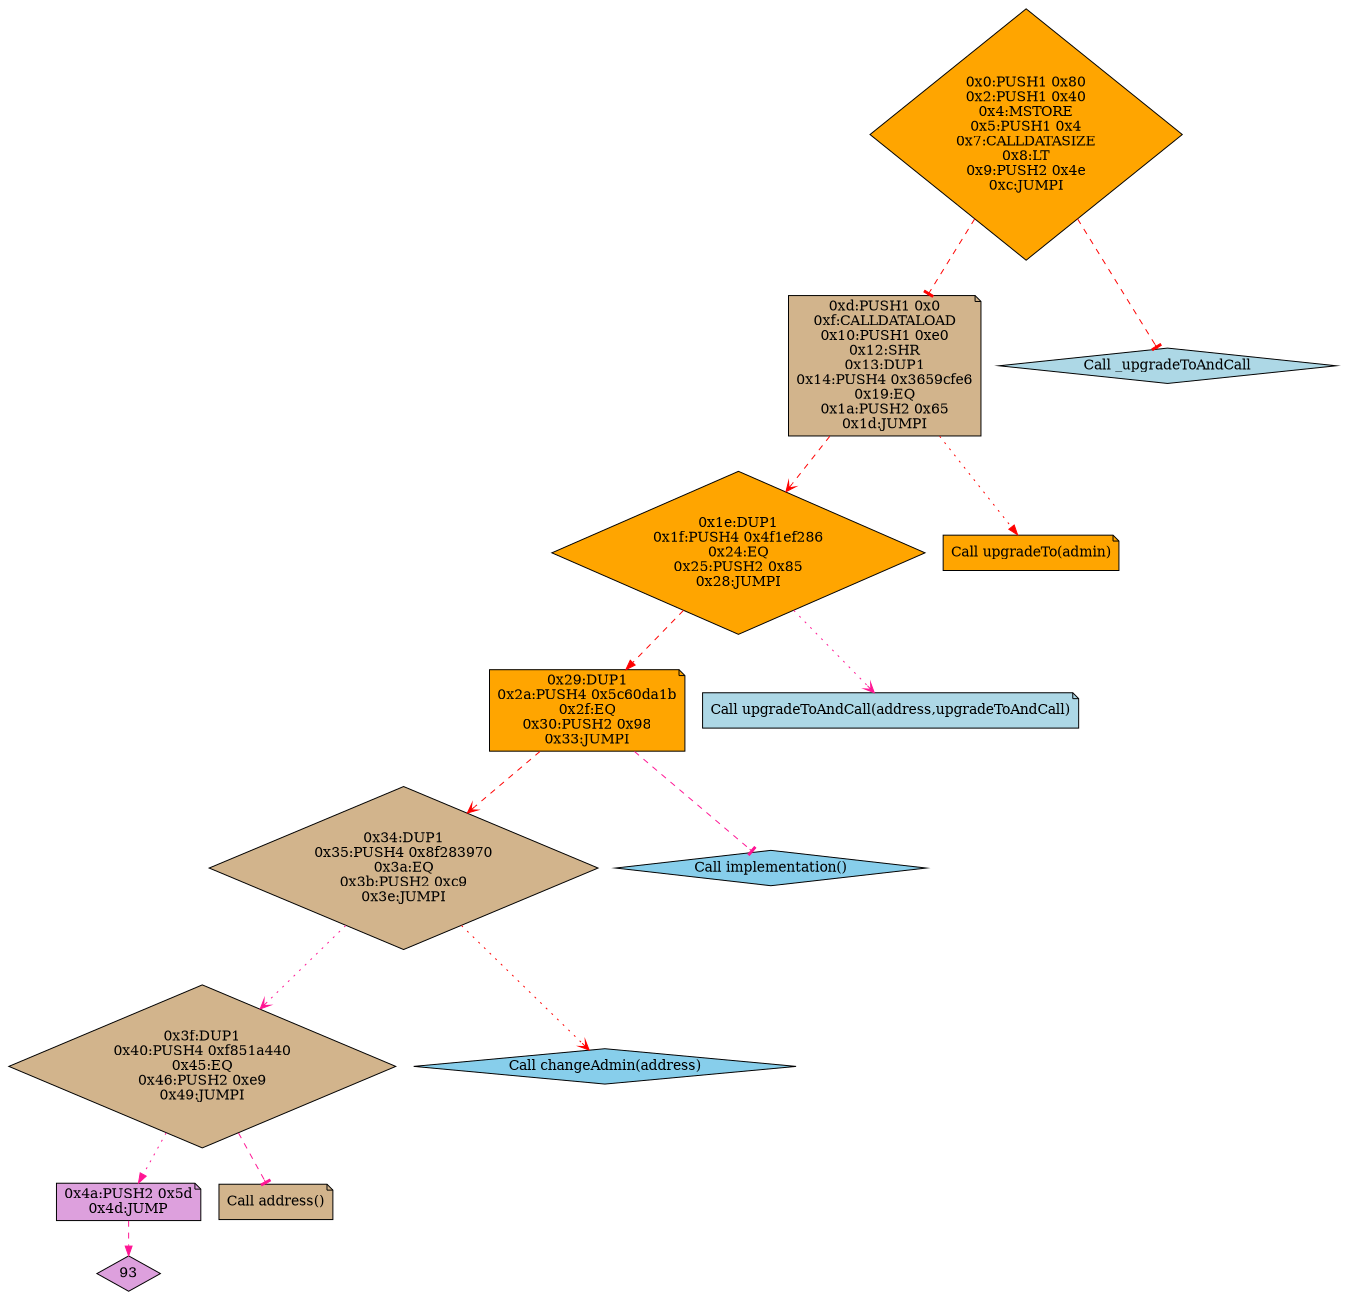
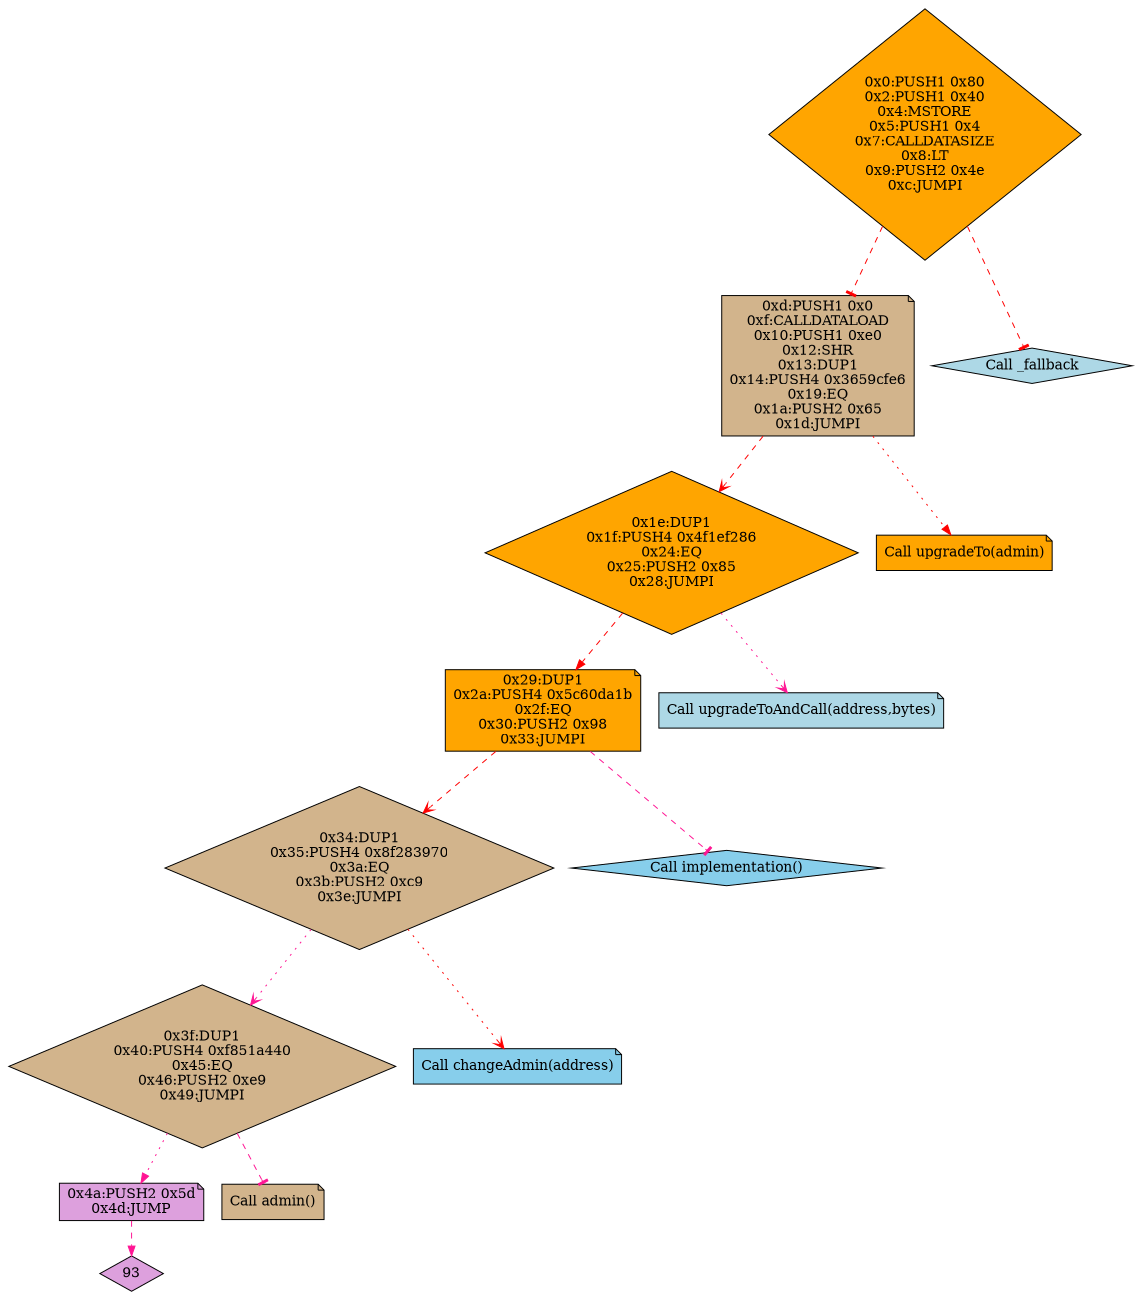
(1168, 366) -> (1032, 366)
(891, 710) -> (801, 710)
(605, 1066) -> (517, 1066)
(276, 1202) -> (273, 1202)
